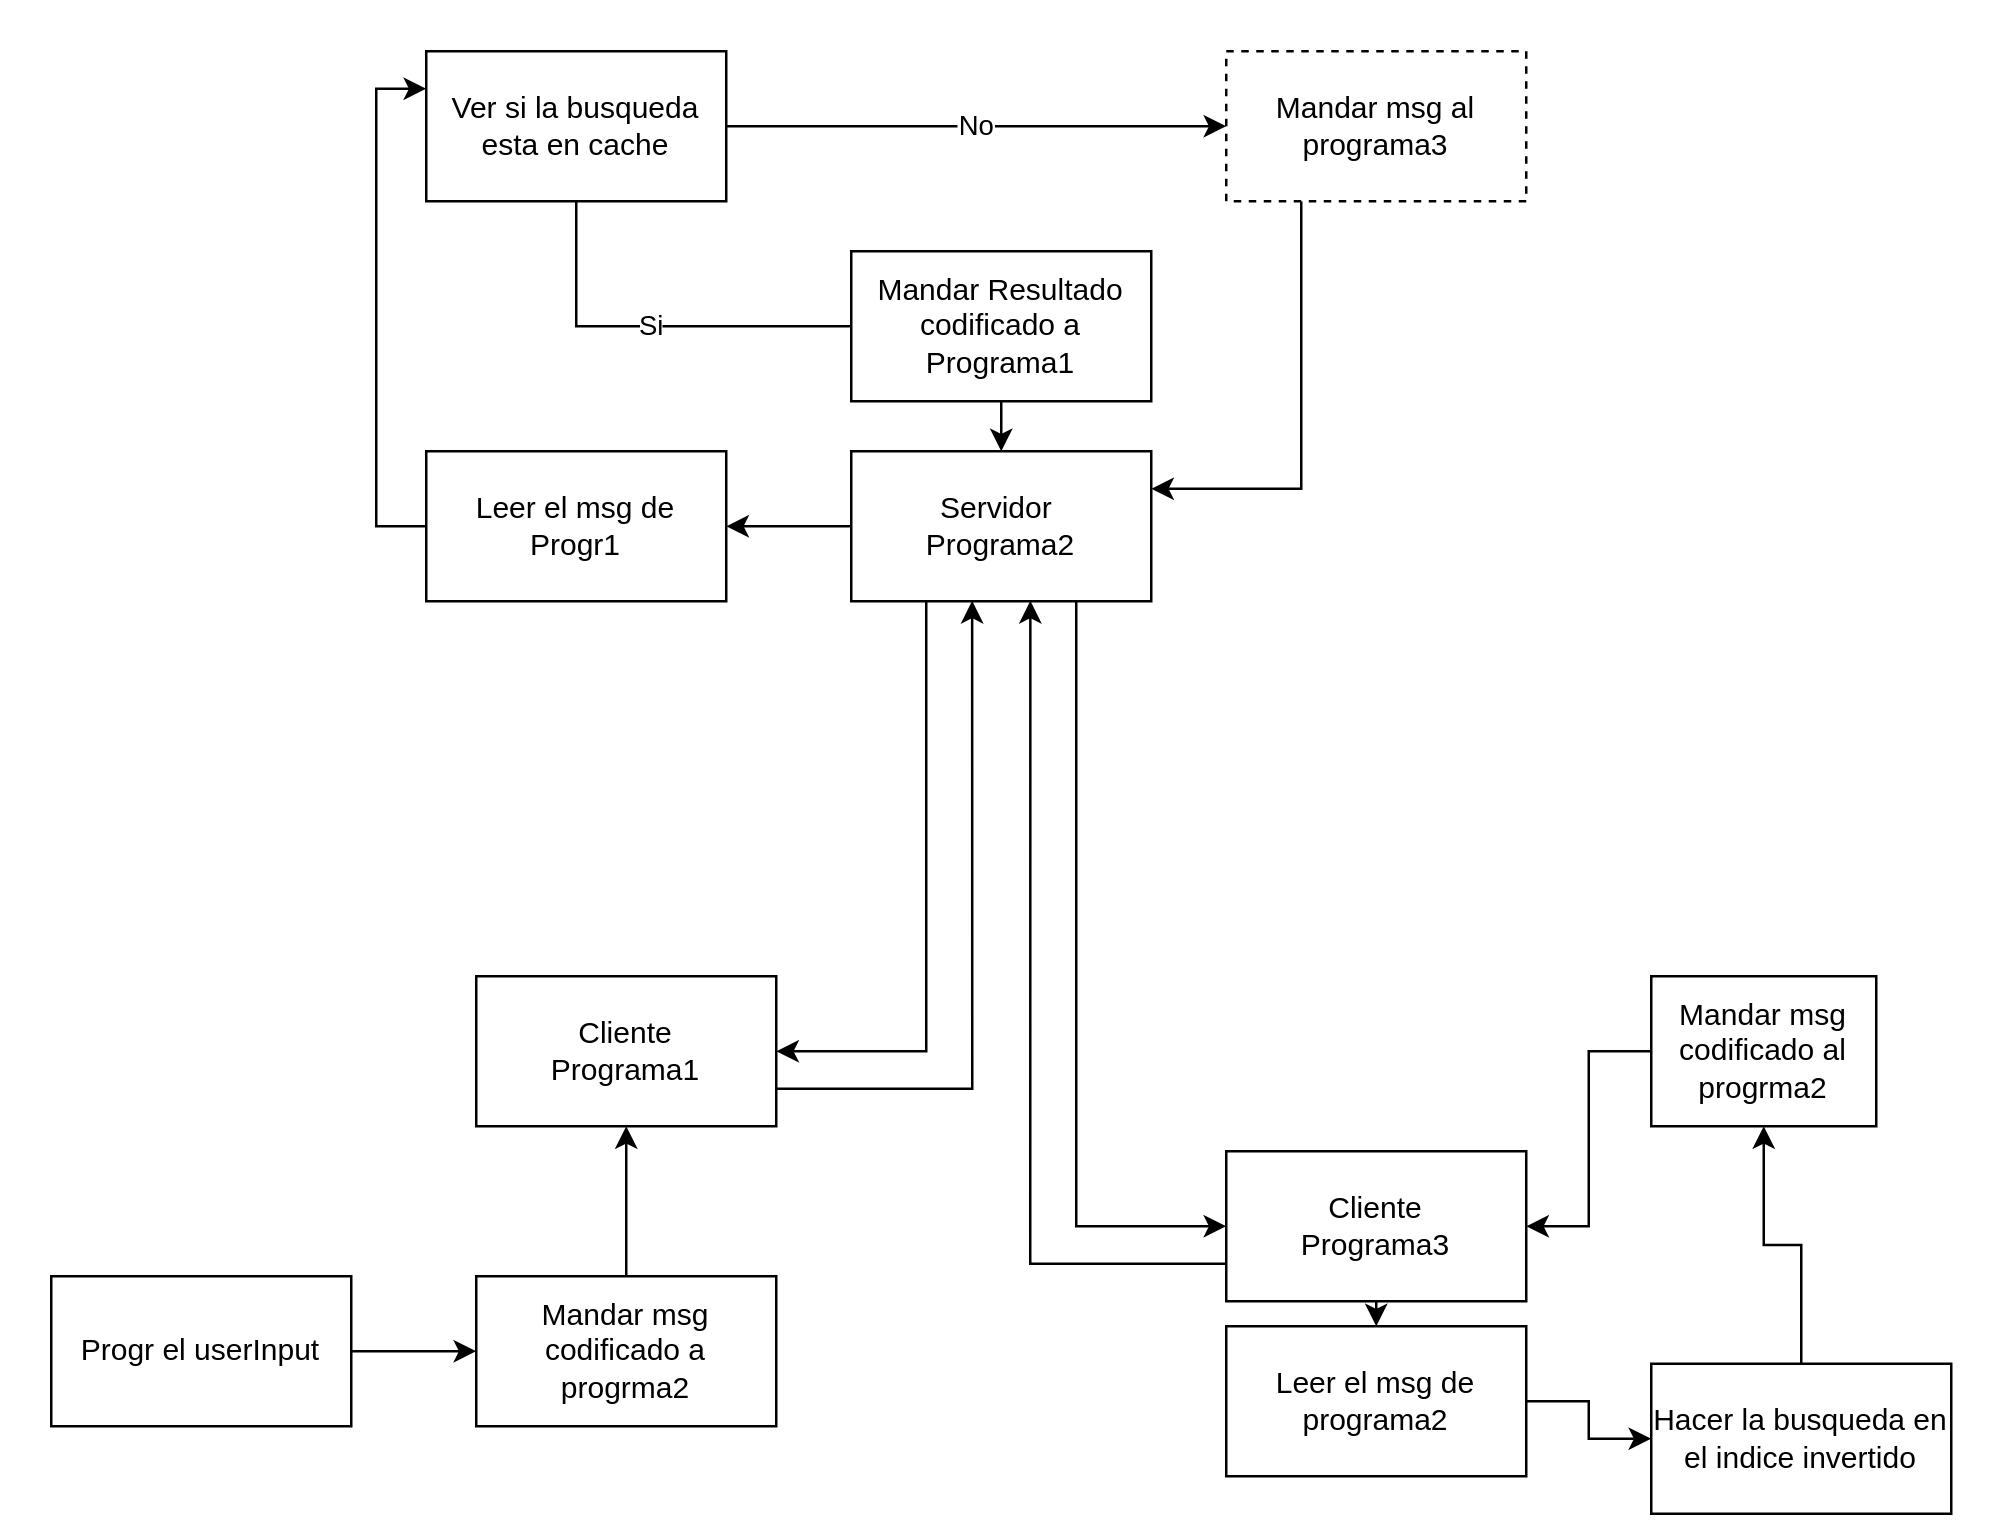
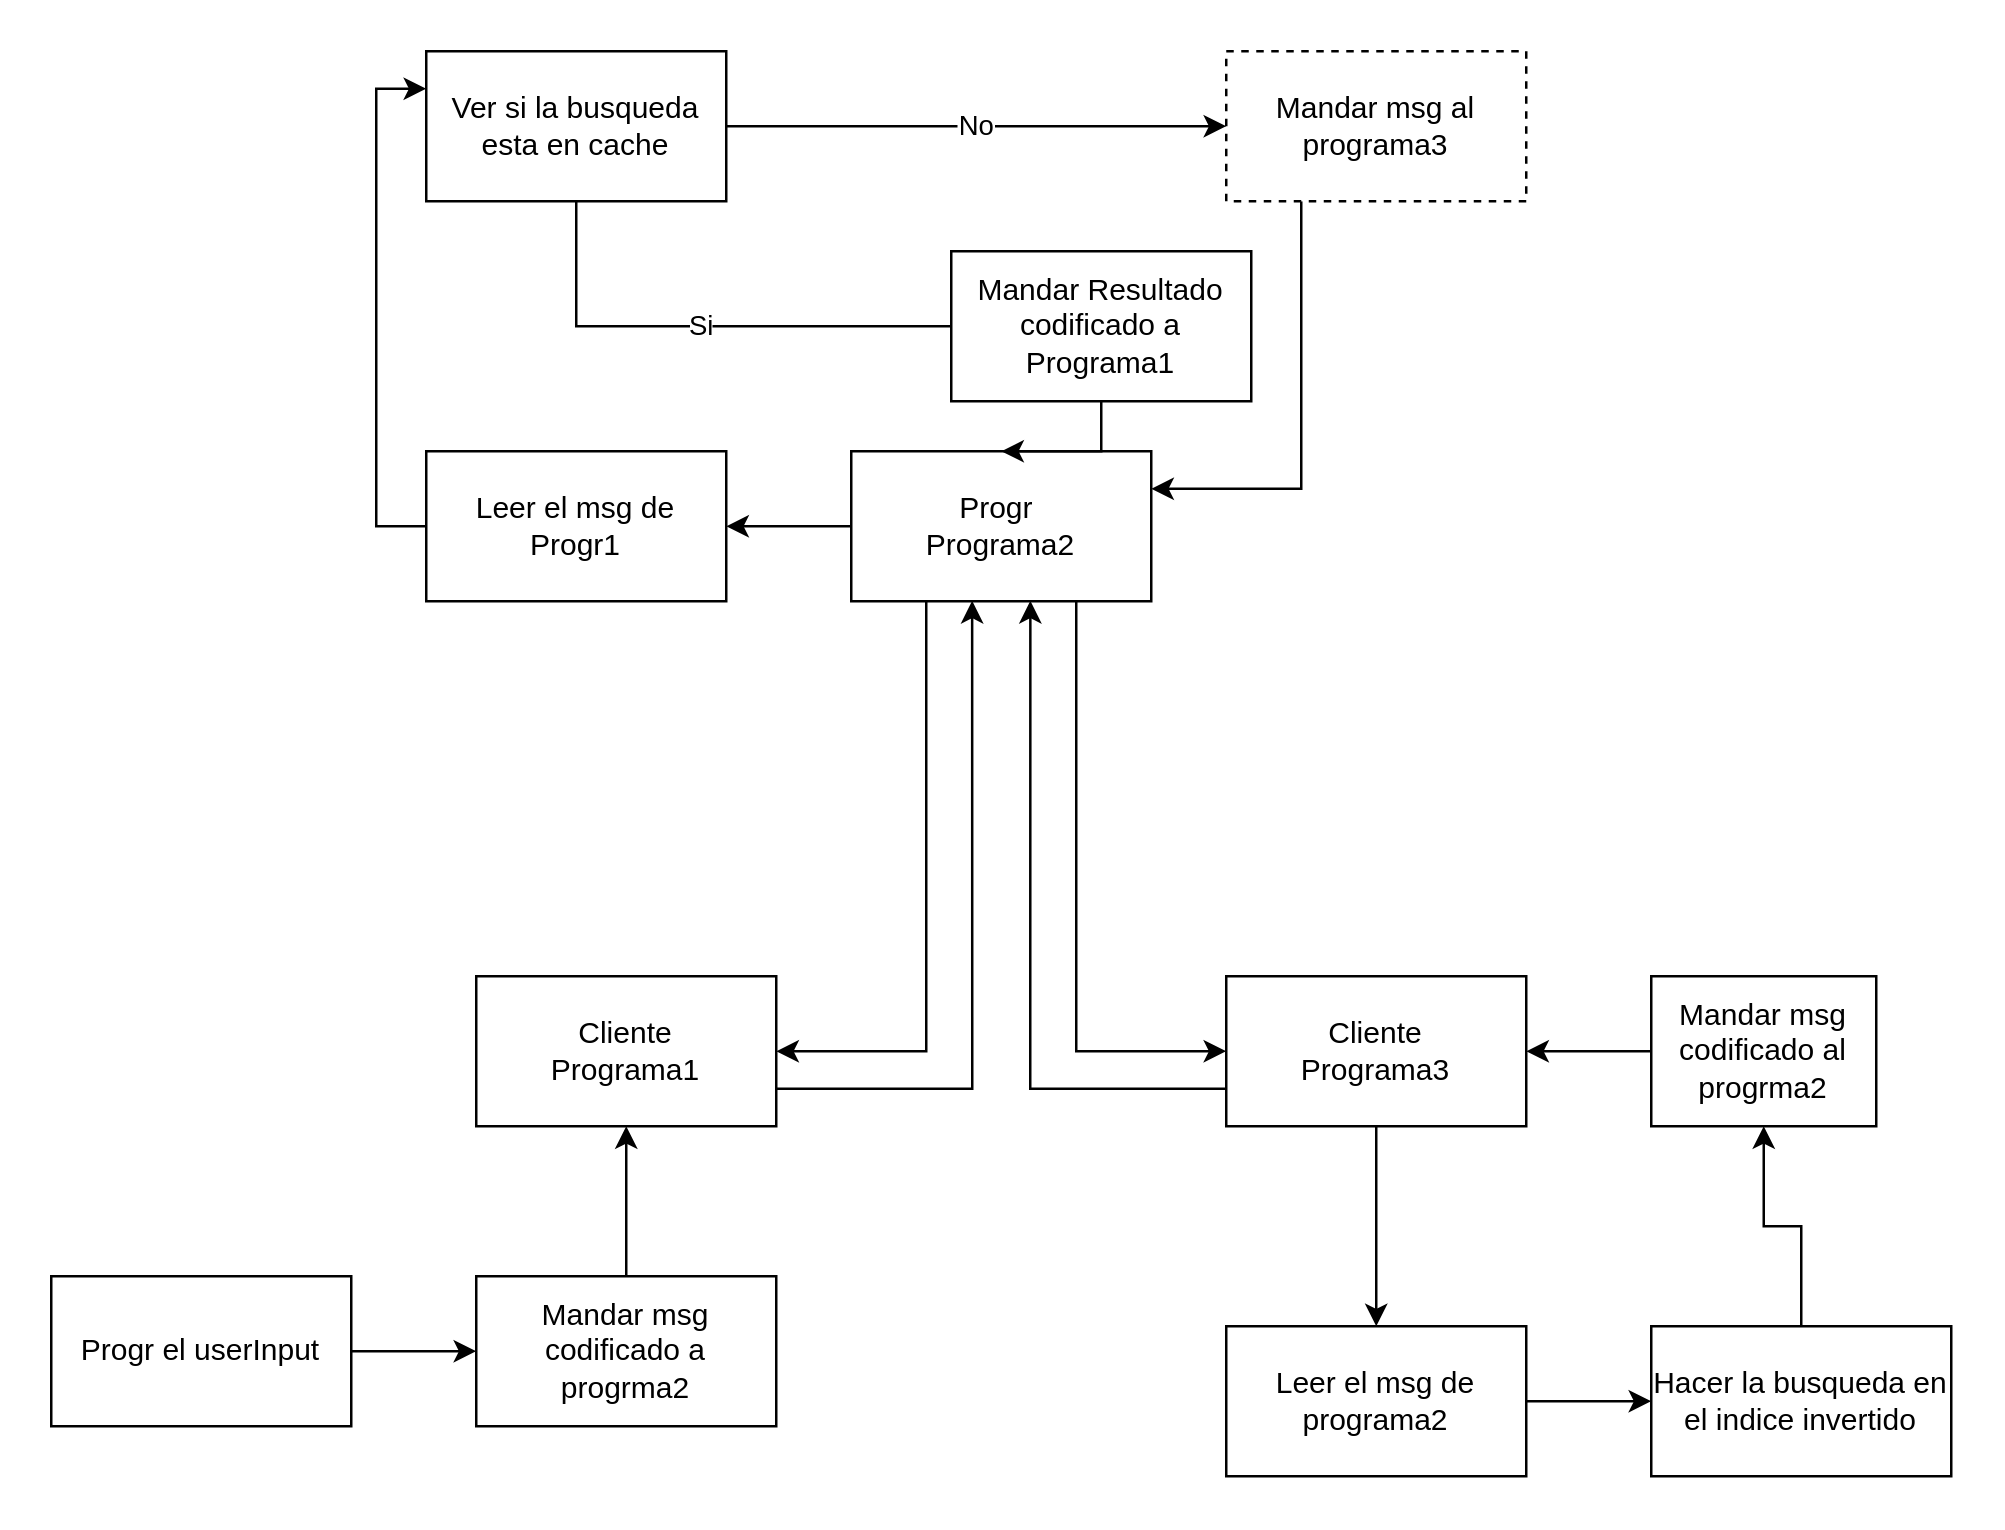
(1001, 326) -> (1101, 326)
(1001, 526) -> (1001, 526)
(1376, 1226) -> (1376, 1051)
(1801, 1439) -> (1801, 1401)
